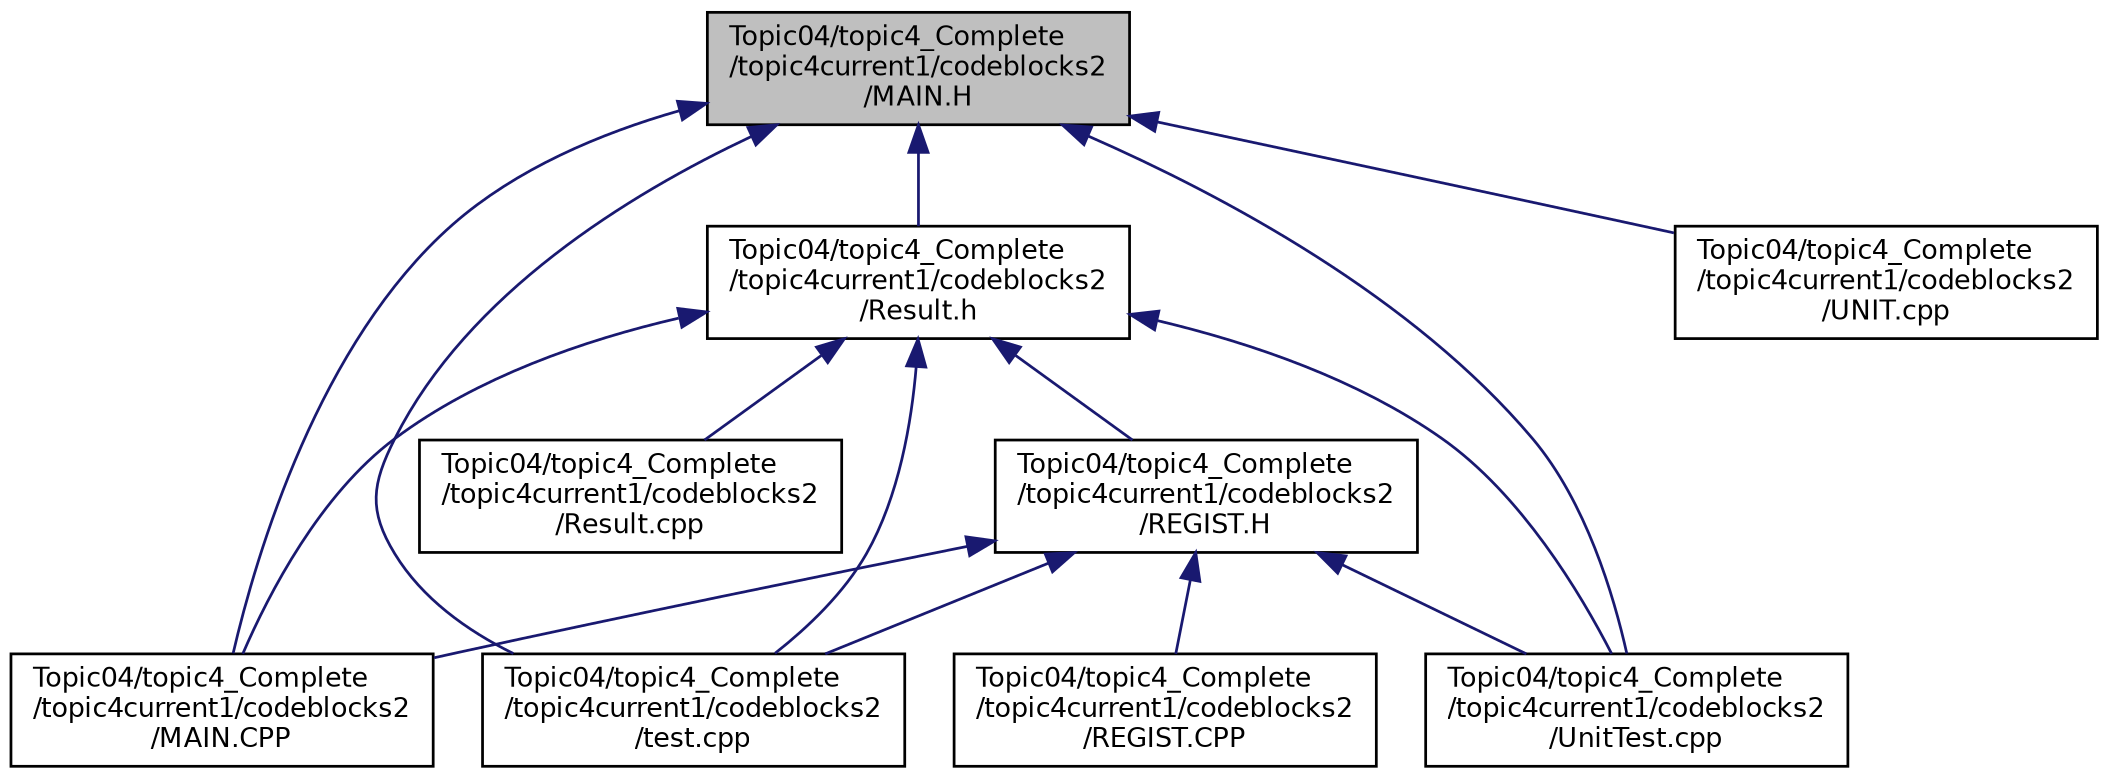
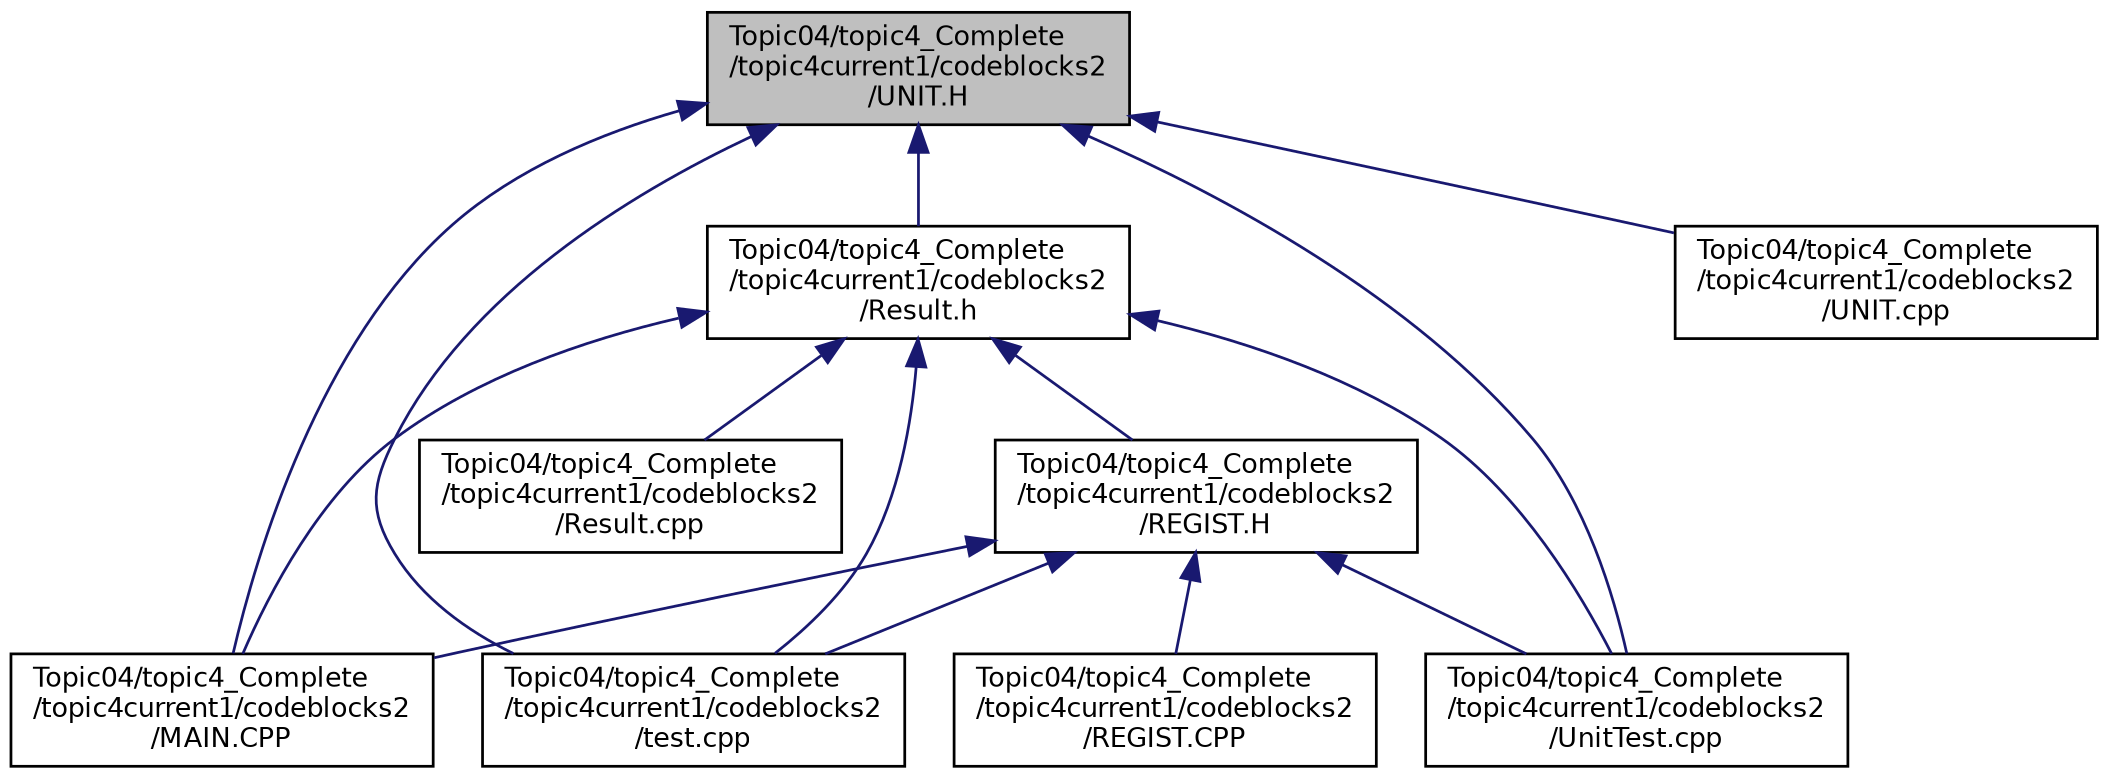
(918, 69) -> (918, 69)
